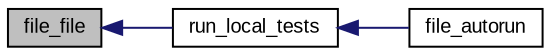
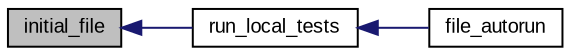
(55, 28) -> (65, 28)
